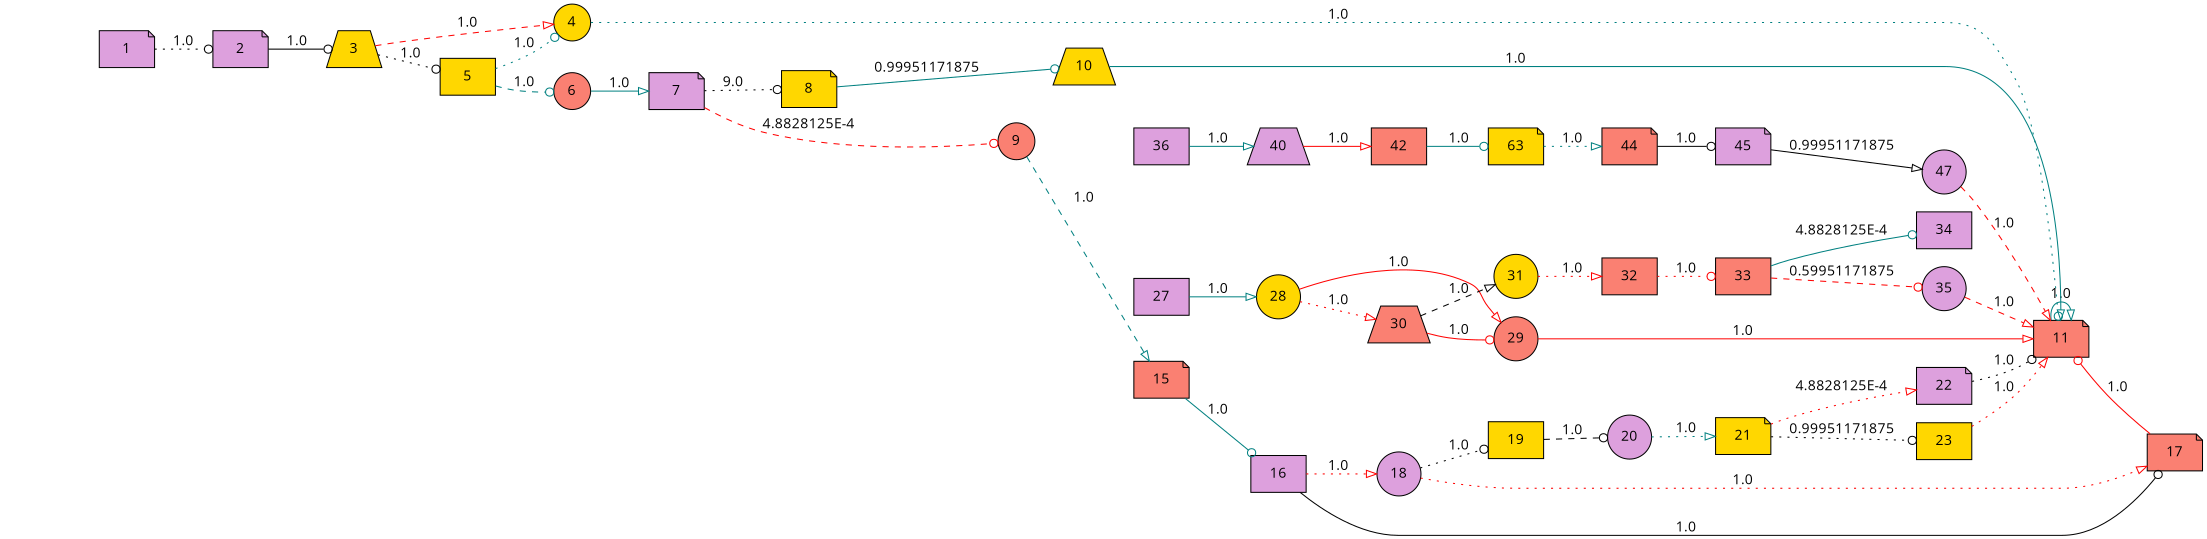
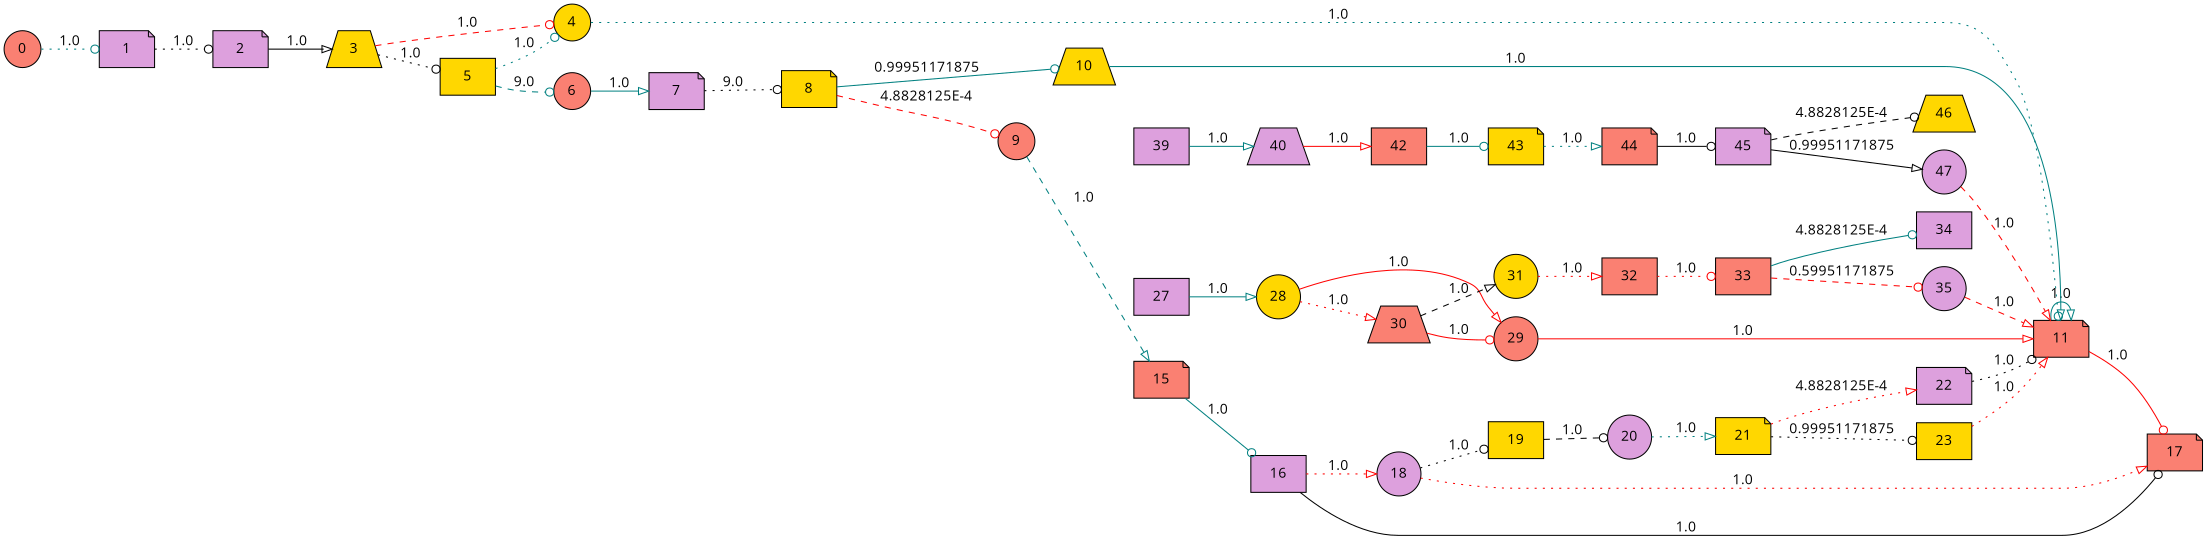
(460, 34) -> (460, 34)
none -> (23, 49)
(296, 49) -> (296, 49)
(525, 82) -> (525, 82)
none -> (1944, 114)
(844, 144) -> (914, 113)
(1161, 146) -> (1161, 146)
(1516, 146) -> (1516, 146)
(2113, 401) -> (2132, 383)
